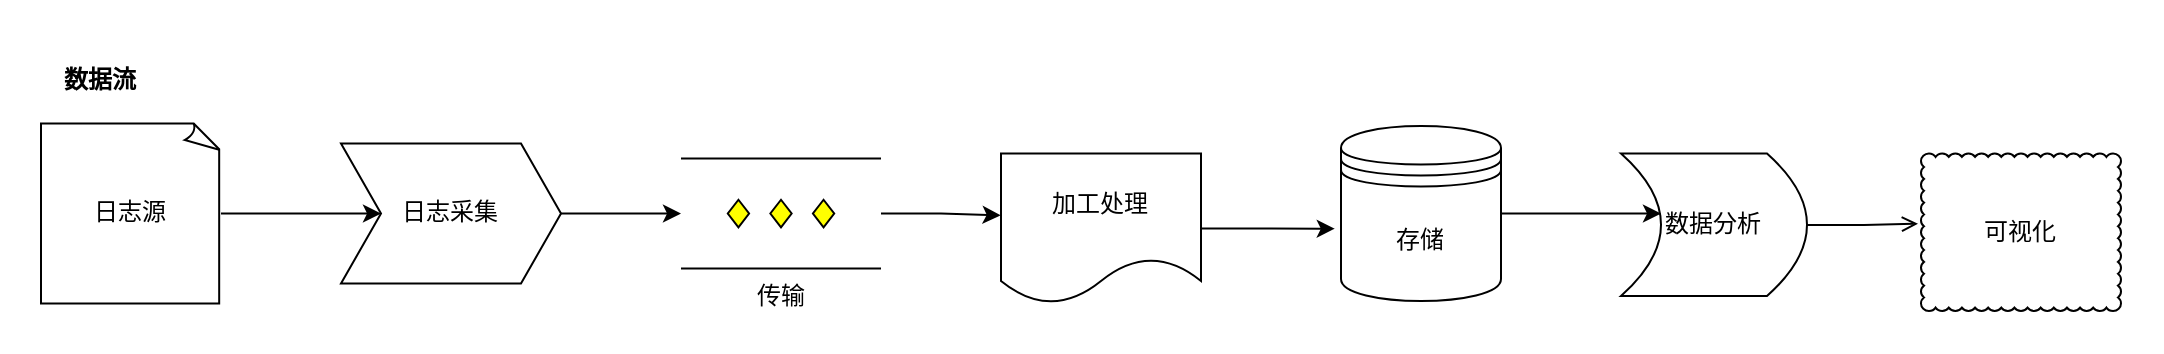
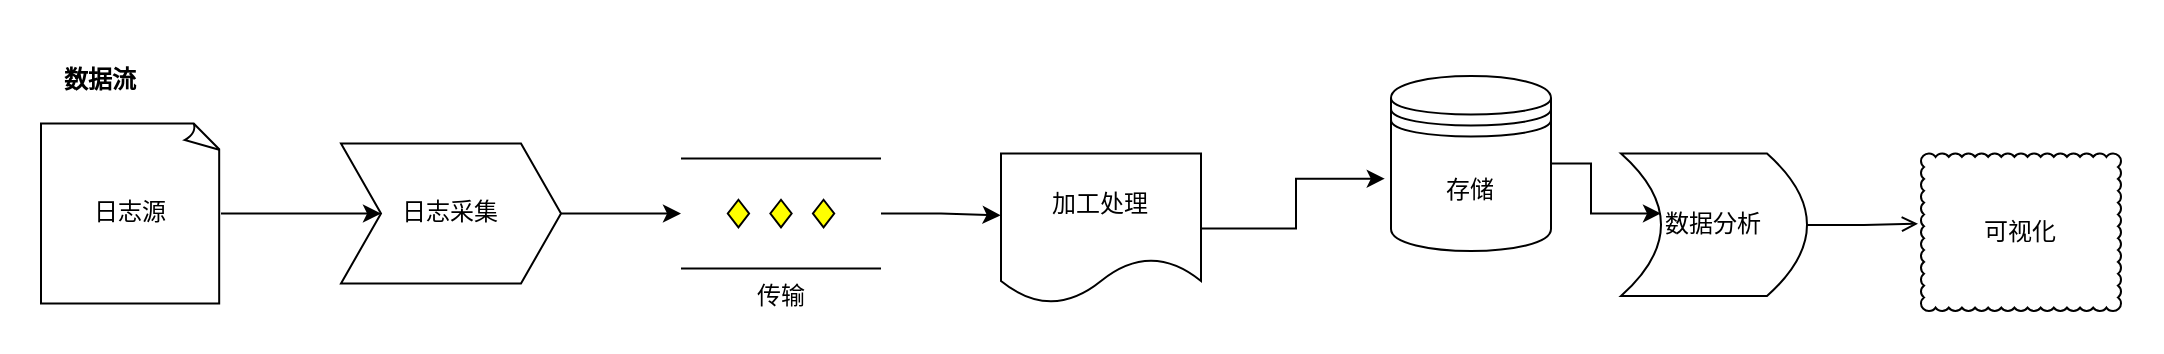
(1421, 214) -> (1471, 164)
